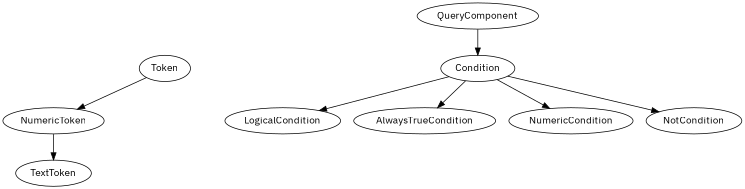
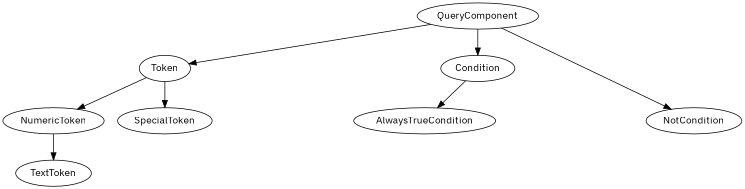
none -> (314, 43)
(580, 93) -> (583, 67)
none -> (165, 121)
(283, 121) -> none
(571, 121) -> none
